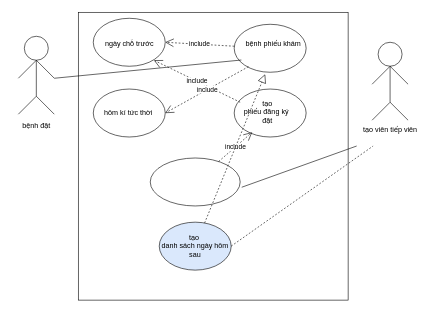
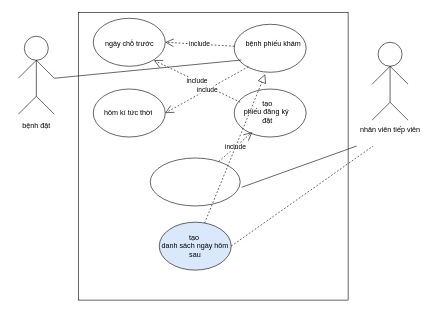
(391, 134) -> (391, 134)
